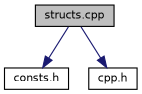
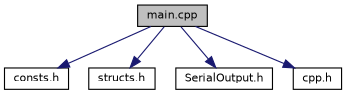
(75, 16) -> (172, 16)
none -> (122, 79)
none -> (224, 79)
